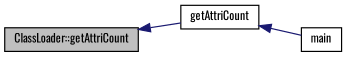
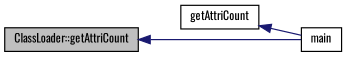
(166, 25) -> (226, 40)
